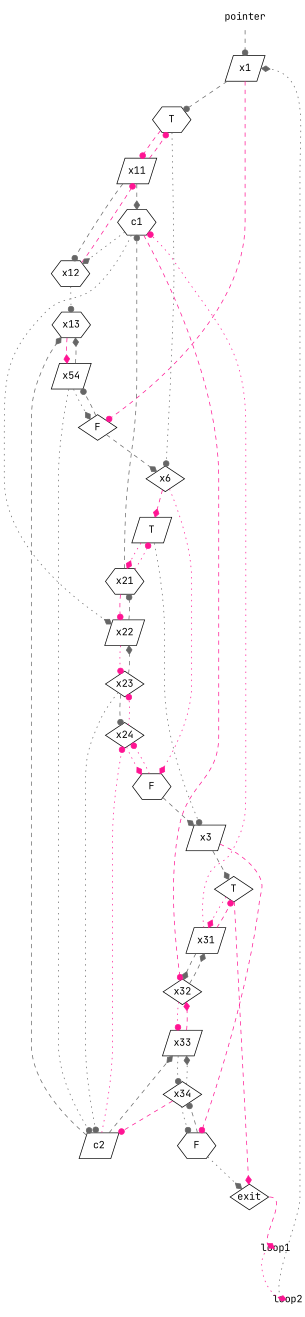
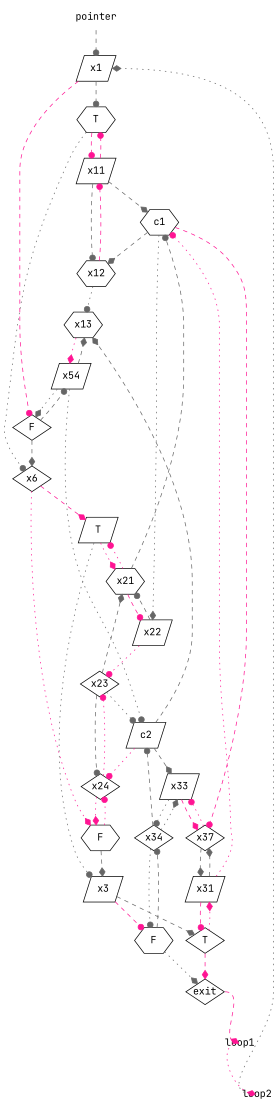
(107, 245) -> (131, 245)
(67, 346) -> (73, 346)
(129, 664) -> (109, 645)
(182, 992) -> (205, 838)
(148, 1116) -> (150, 790)
